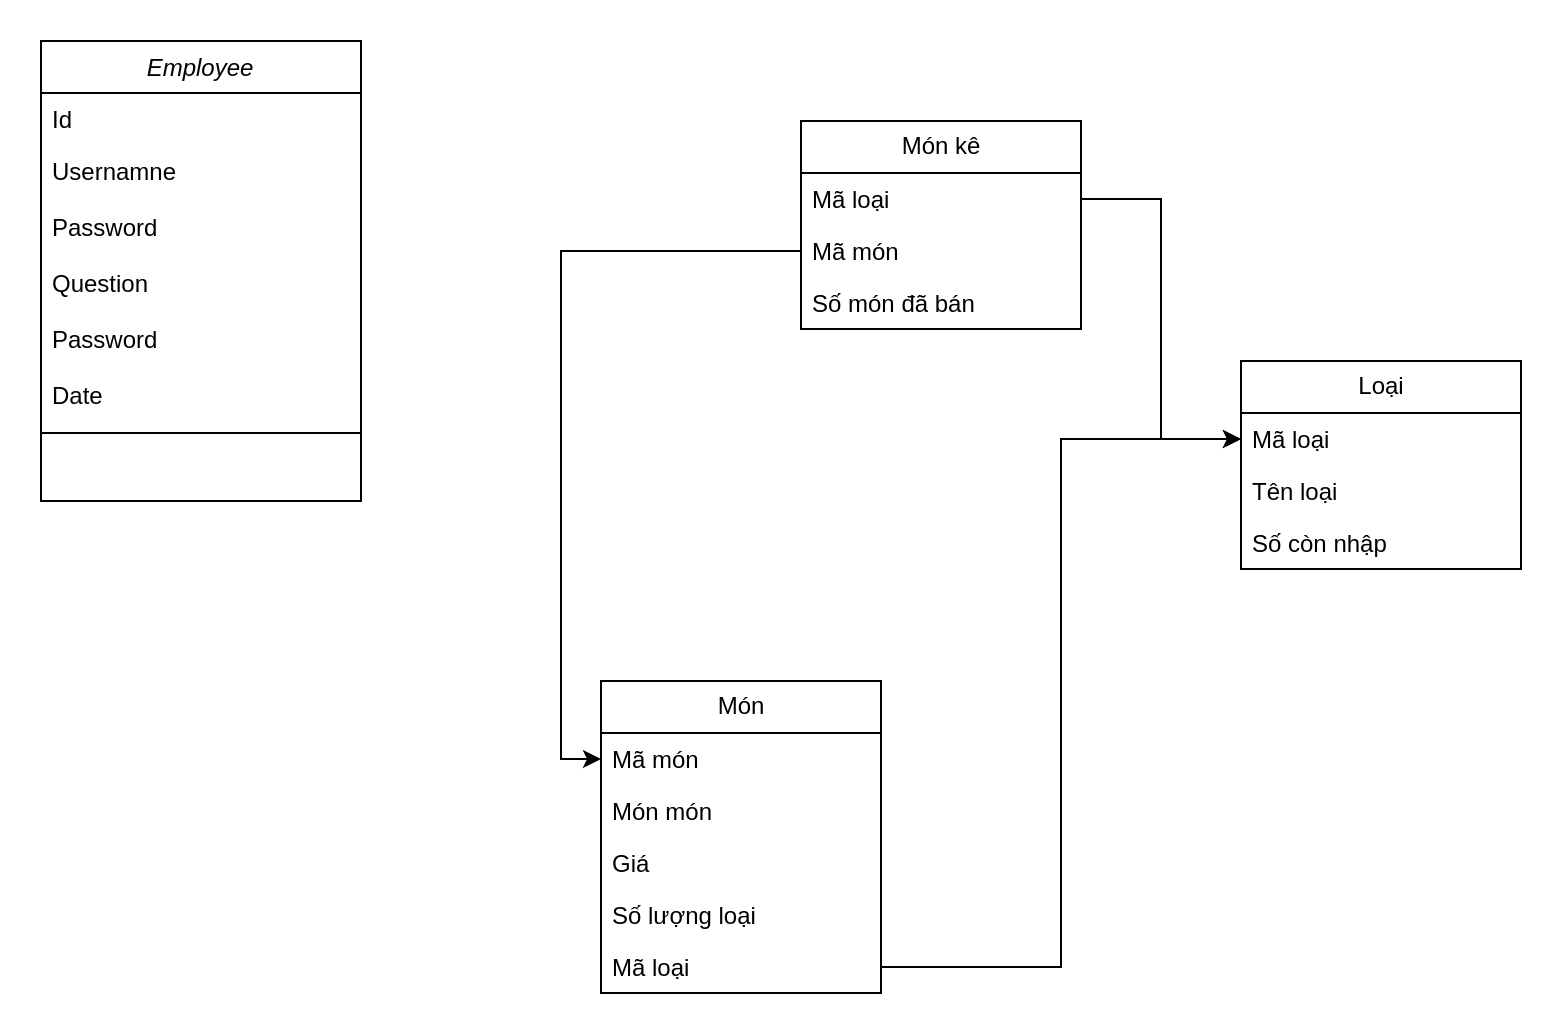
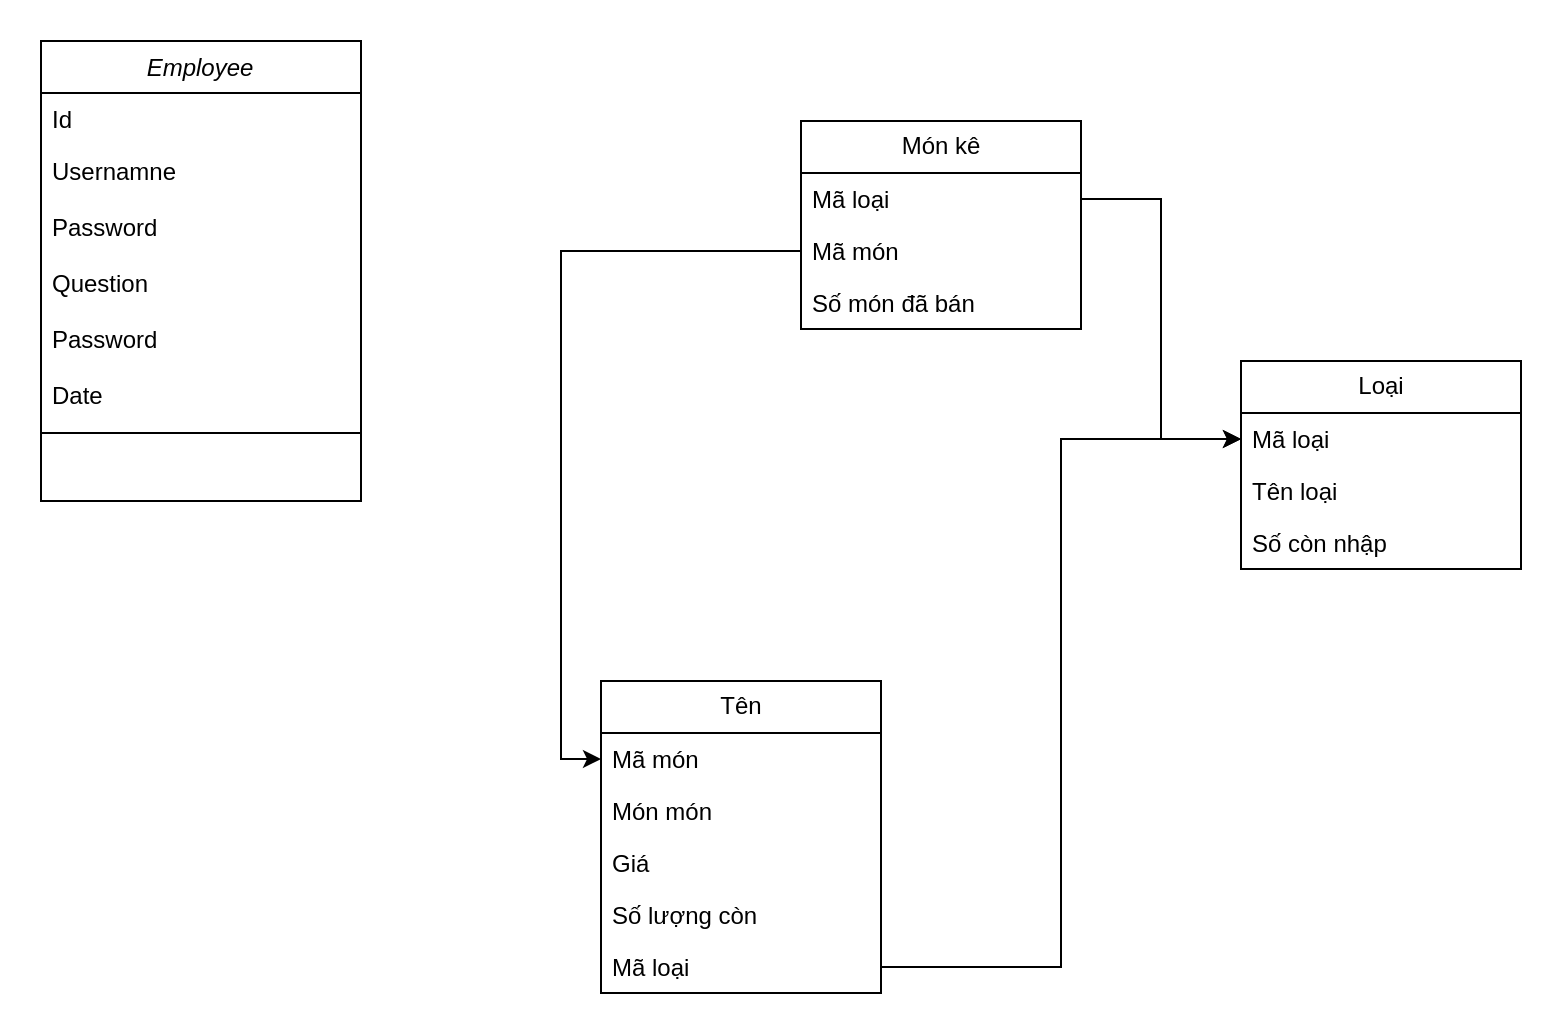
(742, 707) -> (742, 707)
(685, 917) -> (684, 917)
